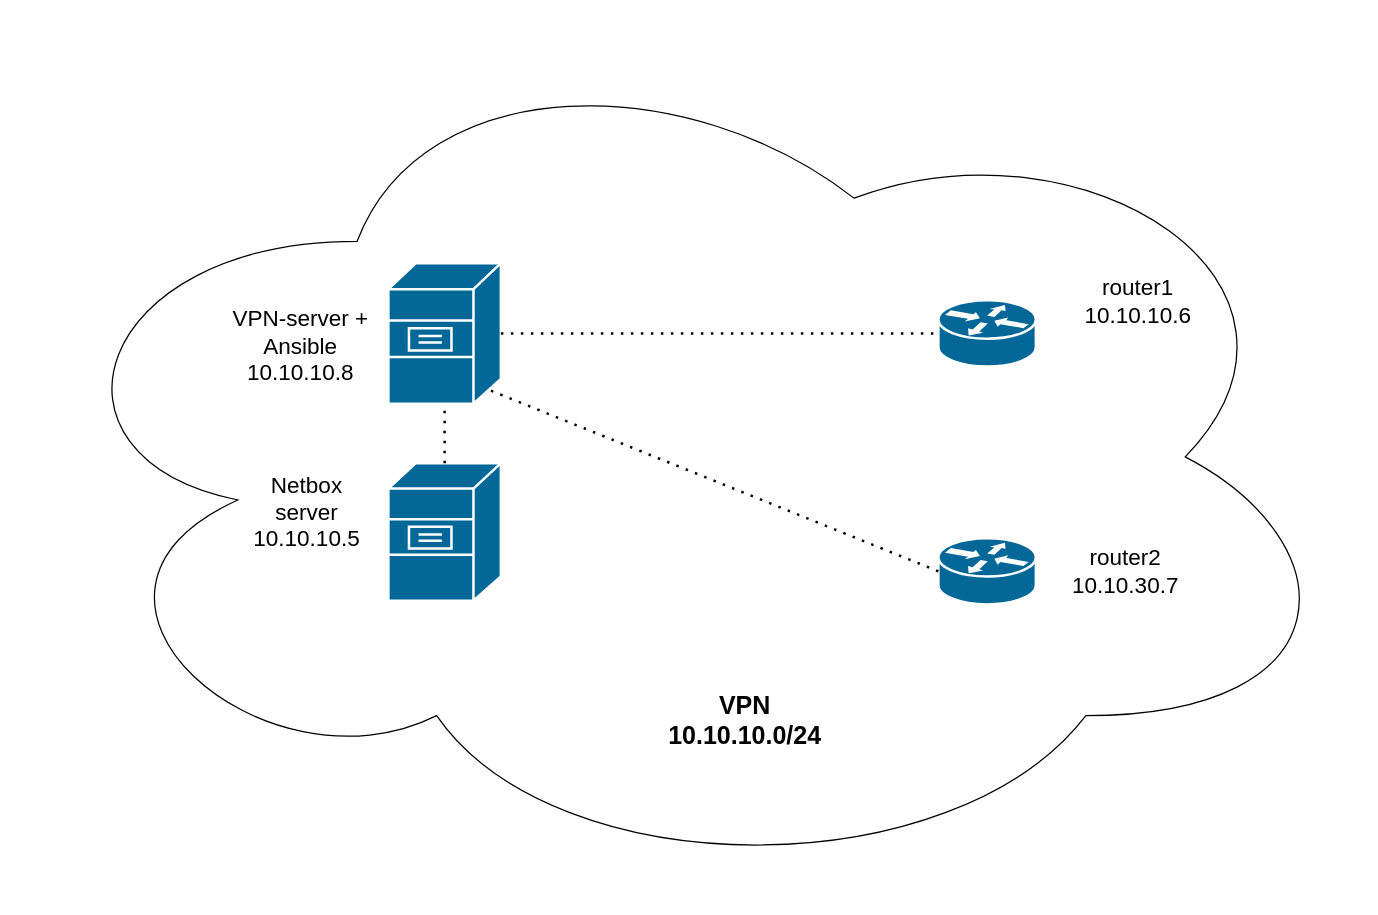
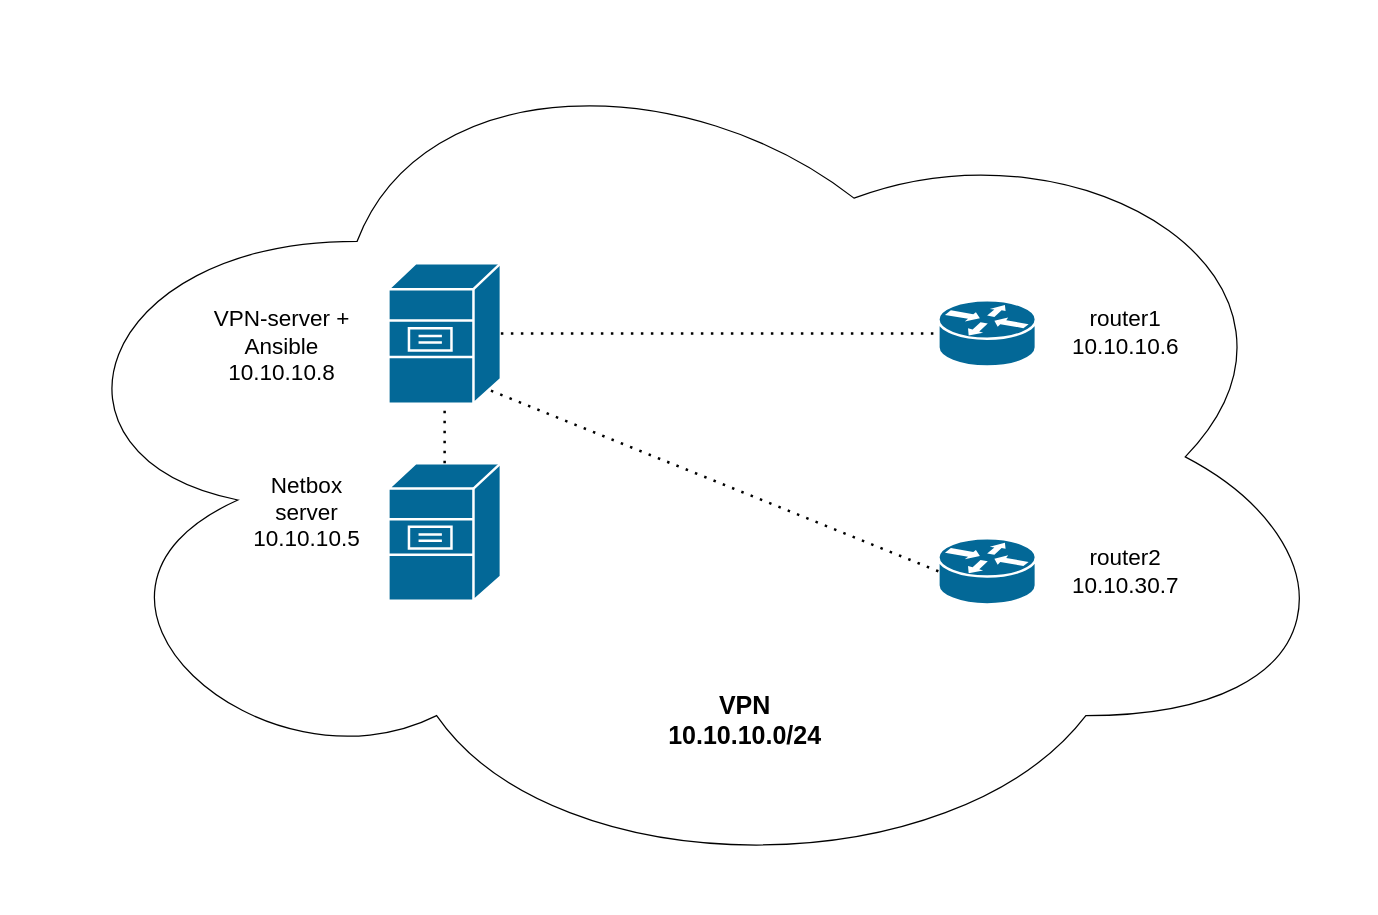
(1138, 302) -> (1126, 333)
(301, 346) -> (282, 346)
